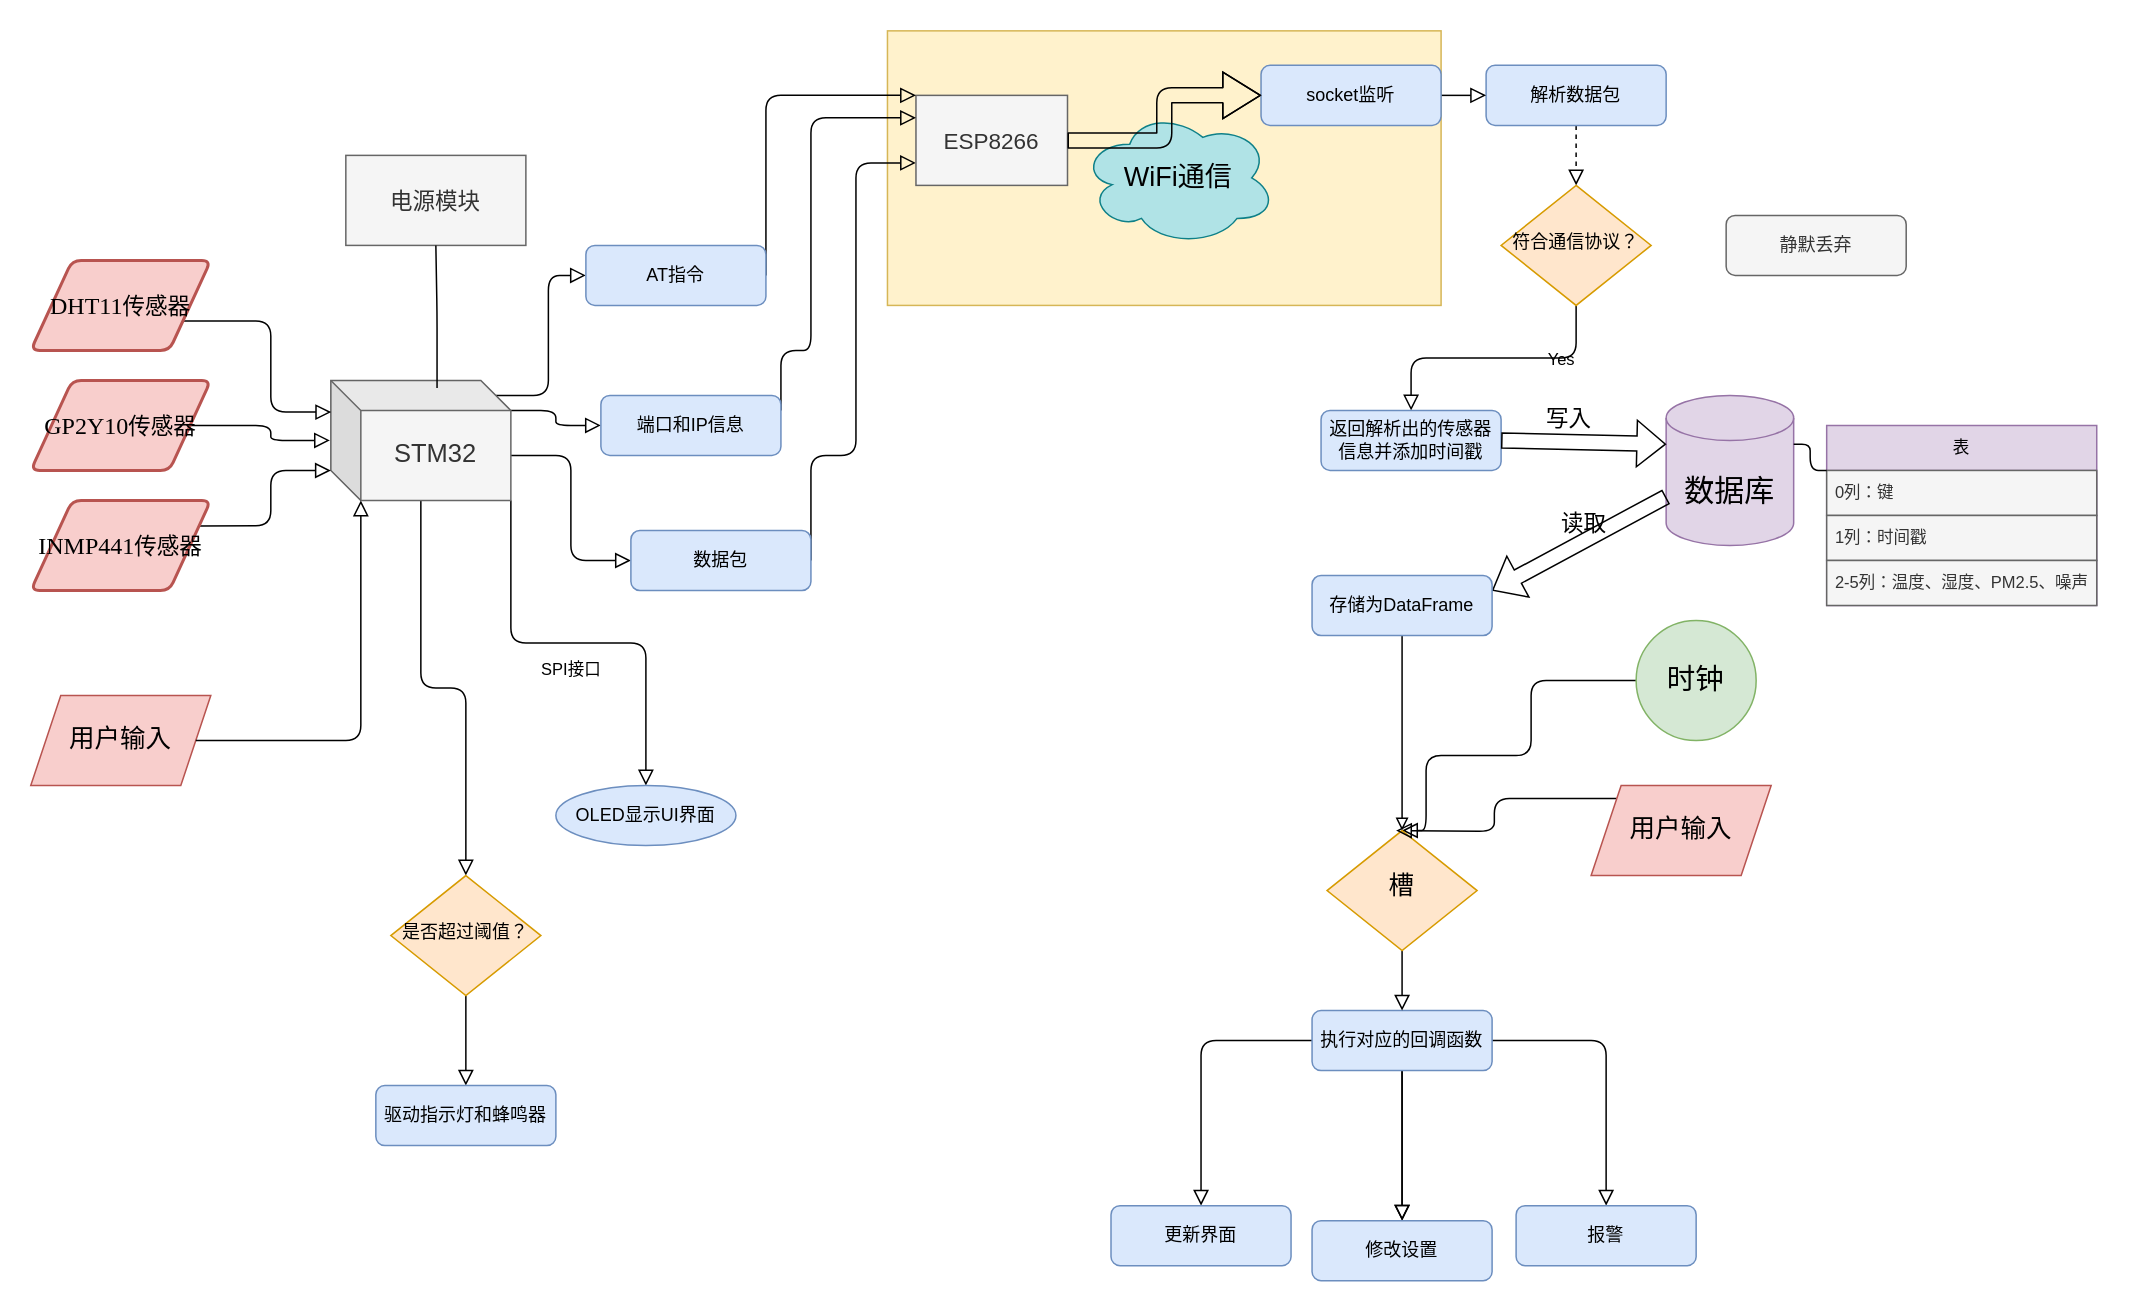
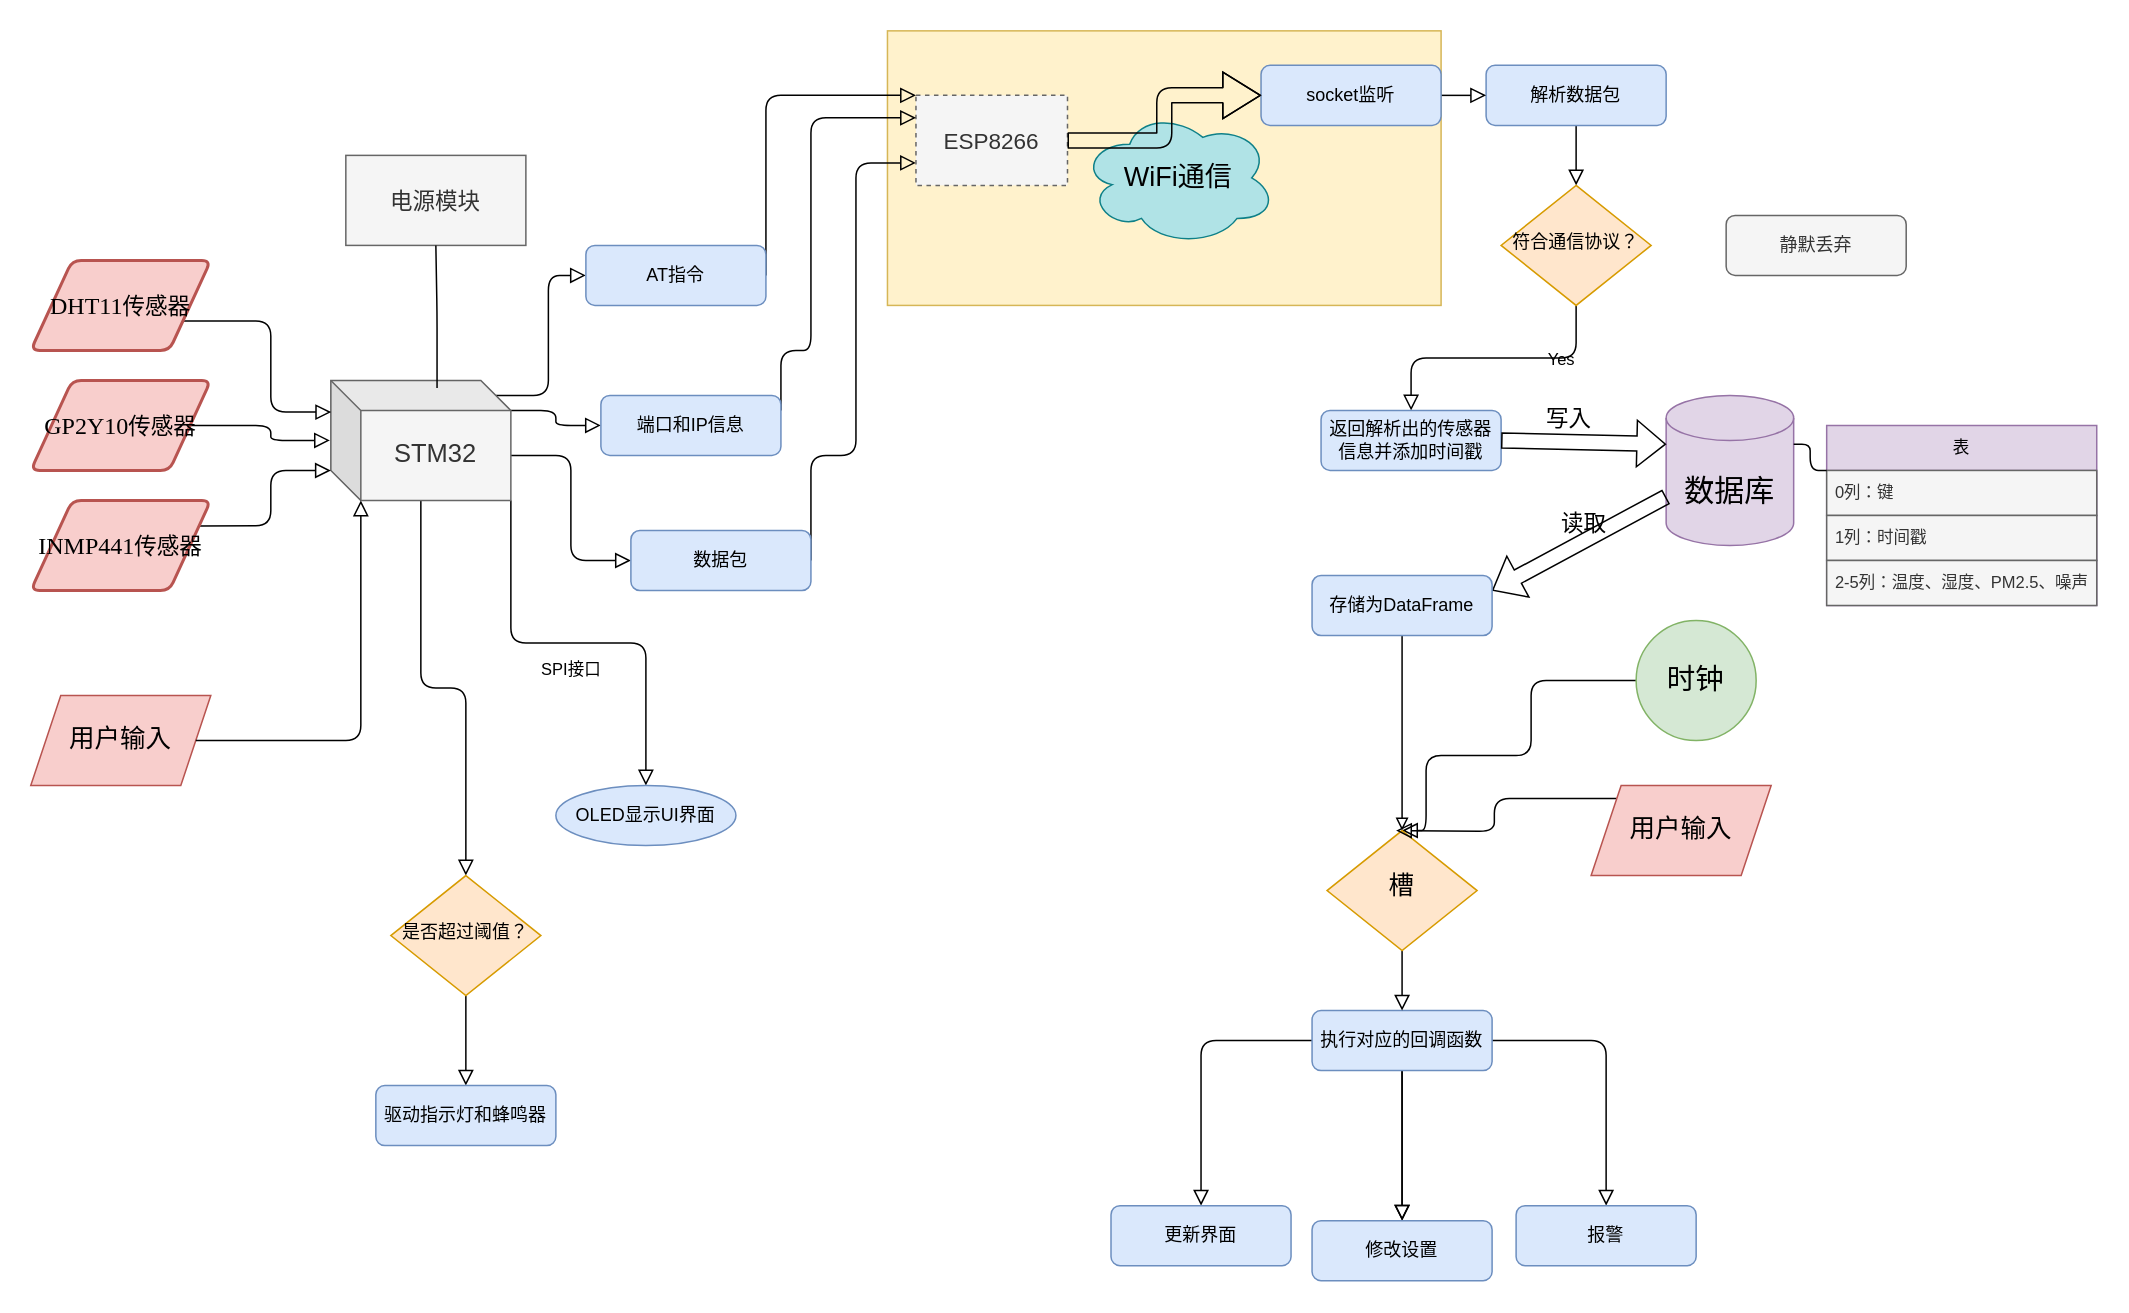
(992, 140) -> (992, 140)
(1576, 149) -> (1576, 149)
